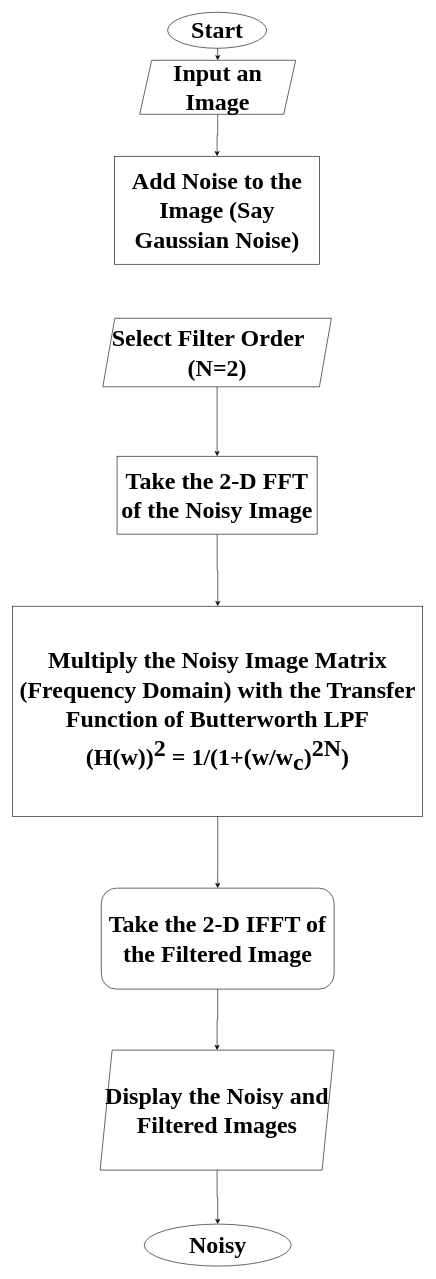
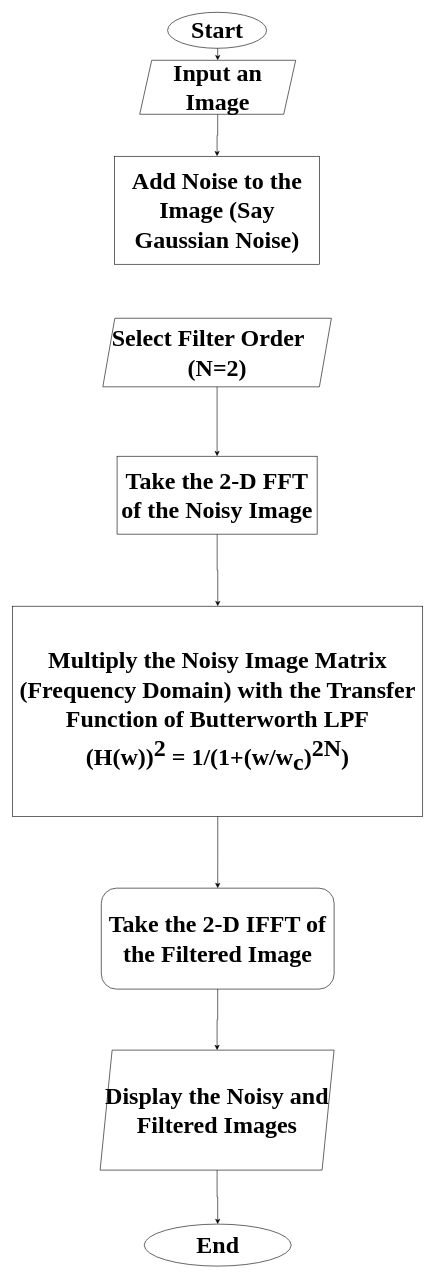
(218, 1245) -> (218, 1245)
